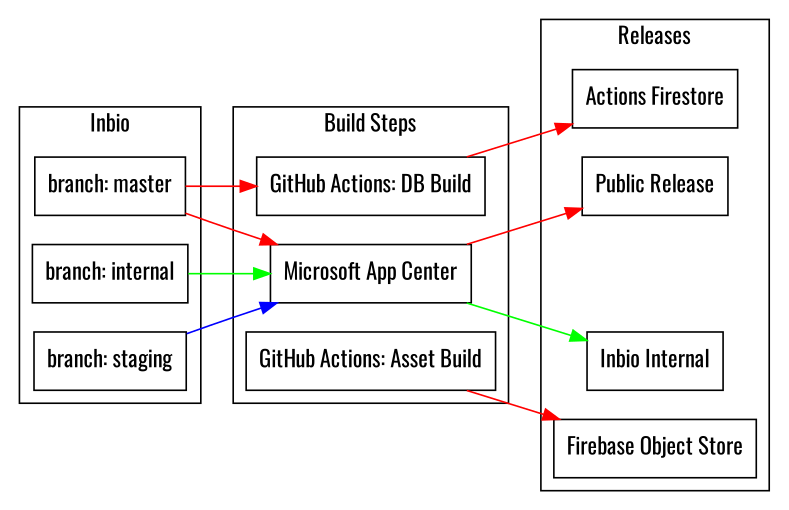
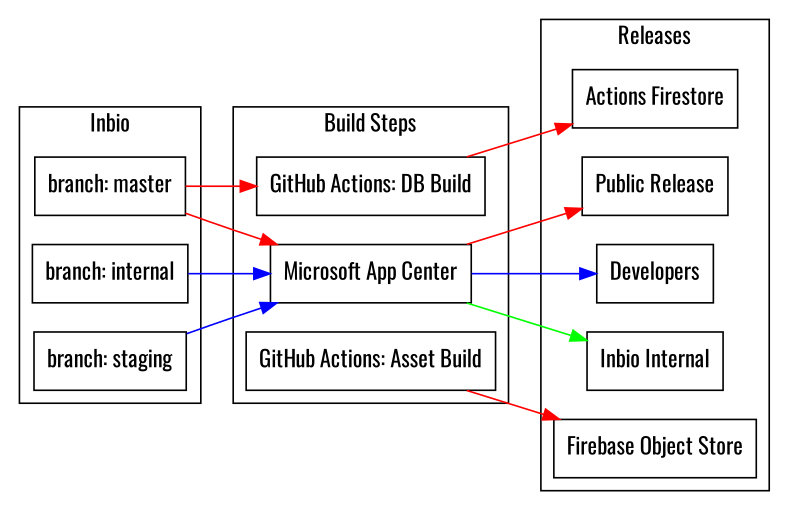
(221, 274) -> (221, 274)
none -> (655, 274)
